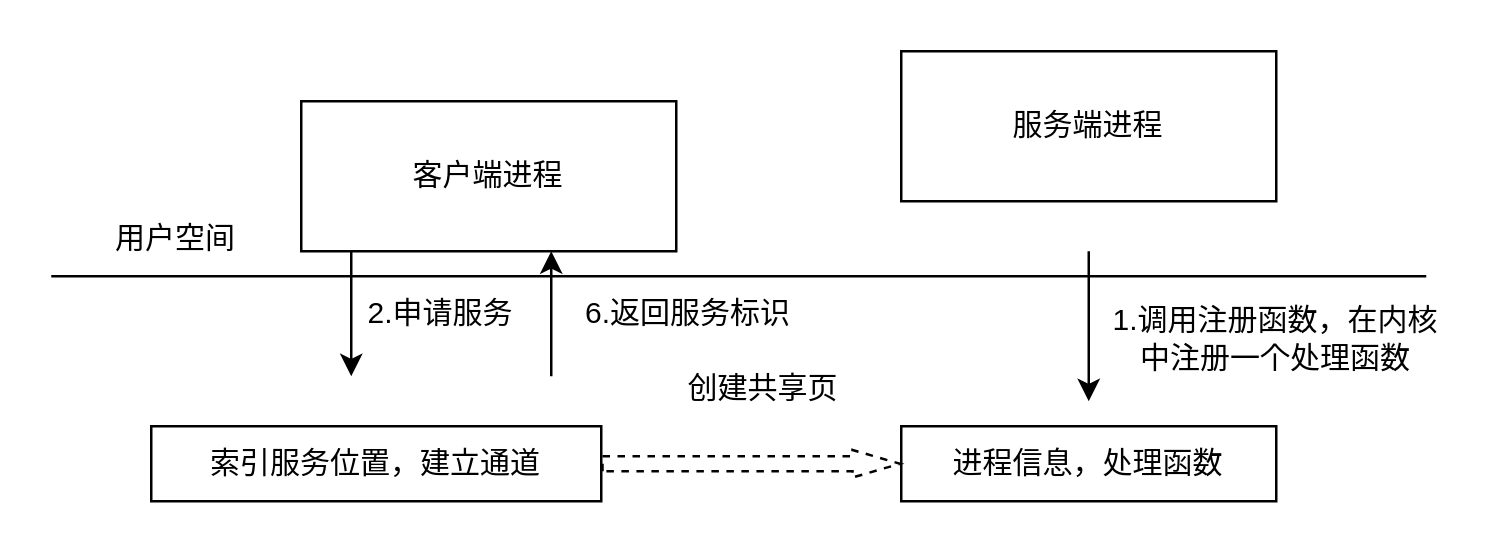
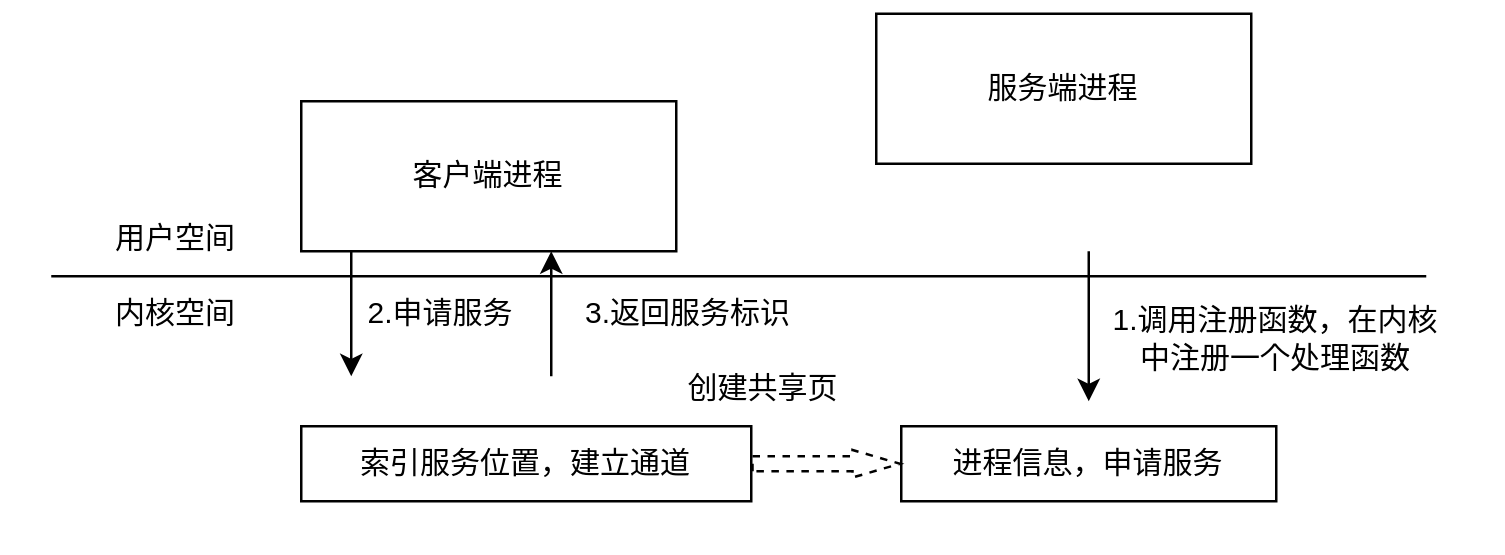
(1089, 126) -> (1064, 89)
none -> (176, 314)
(689, 314) -> (689, 314)
(376, 464) -> (526, 464)
(1089, 464) -> (1089, 464)
